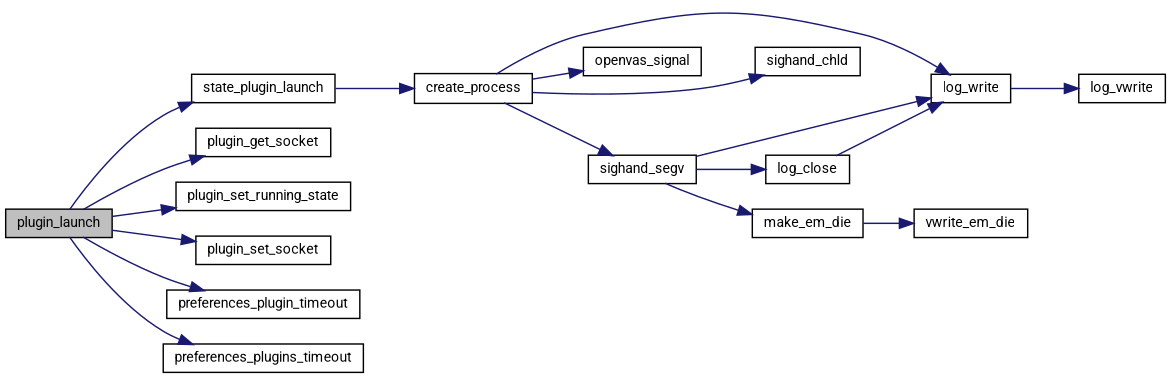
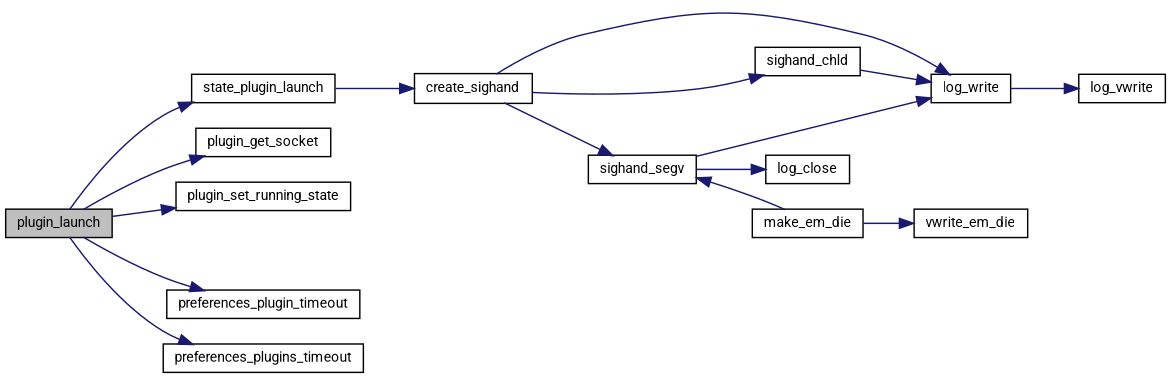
(642, 62) -> none
(473, 88) -> (473, 88)
(883, 132) -> (889, 75)
(701, 198) -> (748, 195)
(263, 250) -> none
